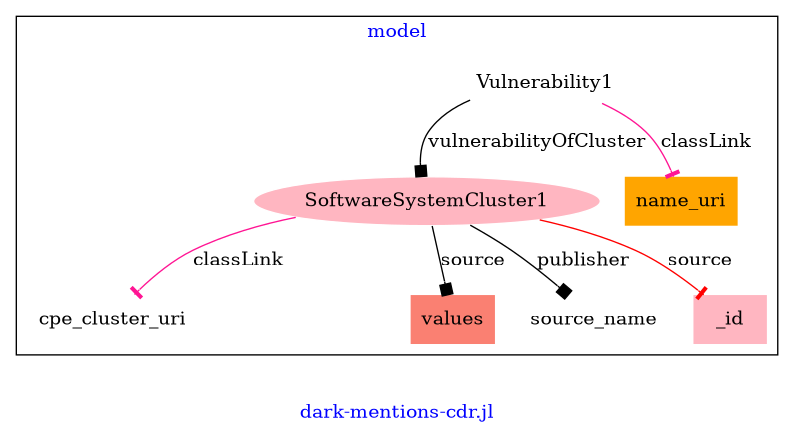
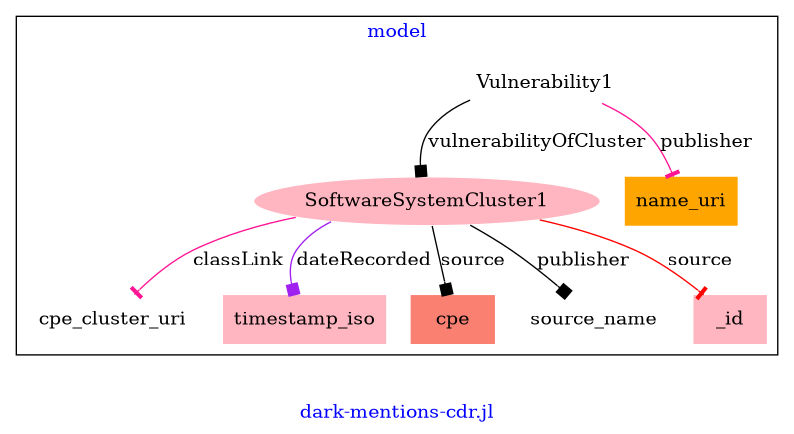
(706, 142) -> (706, 142)
none -> (305, 320)
(453, 320) -> (453, 320)
